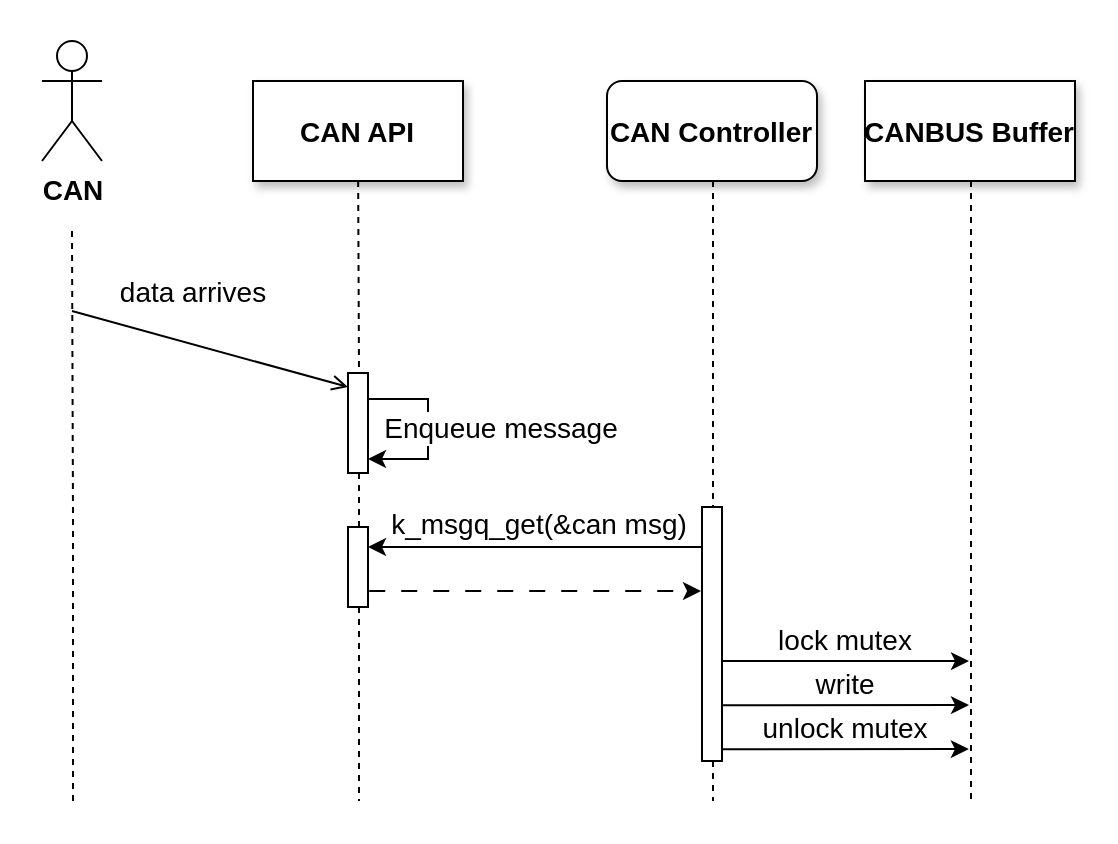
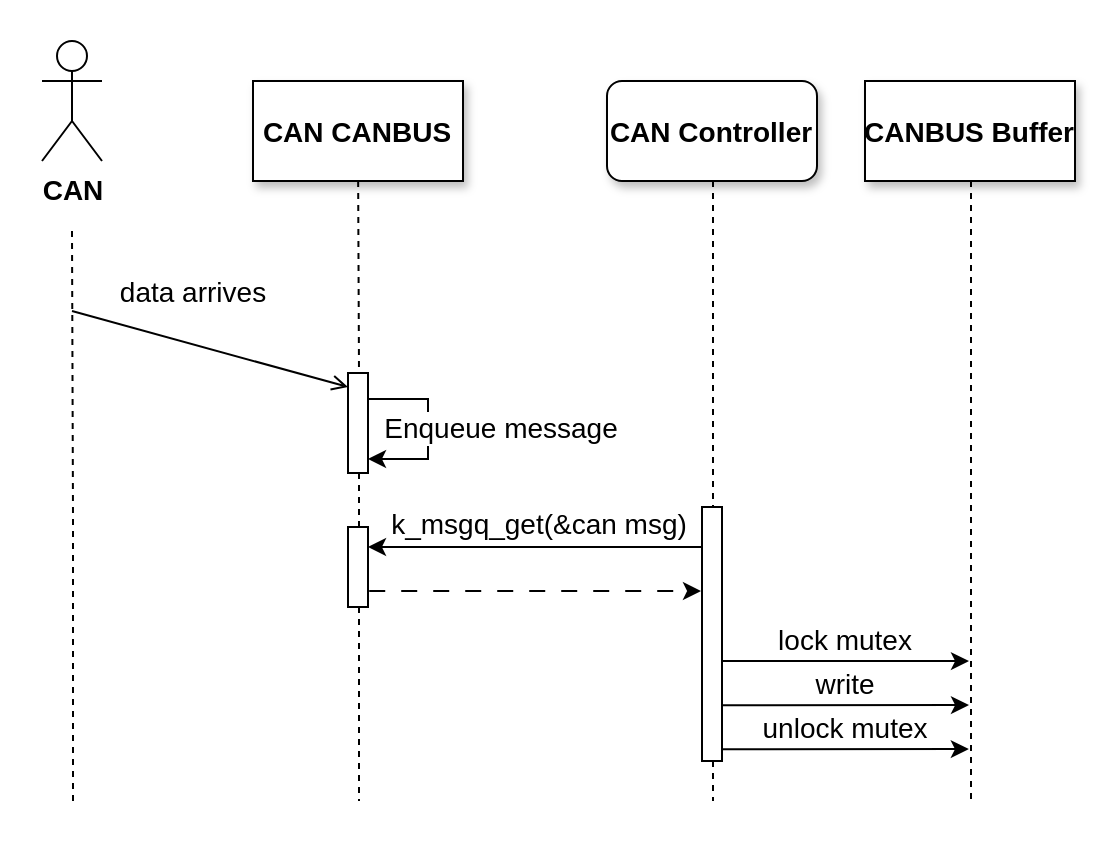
(357, 133) -> (357, 133)
